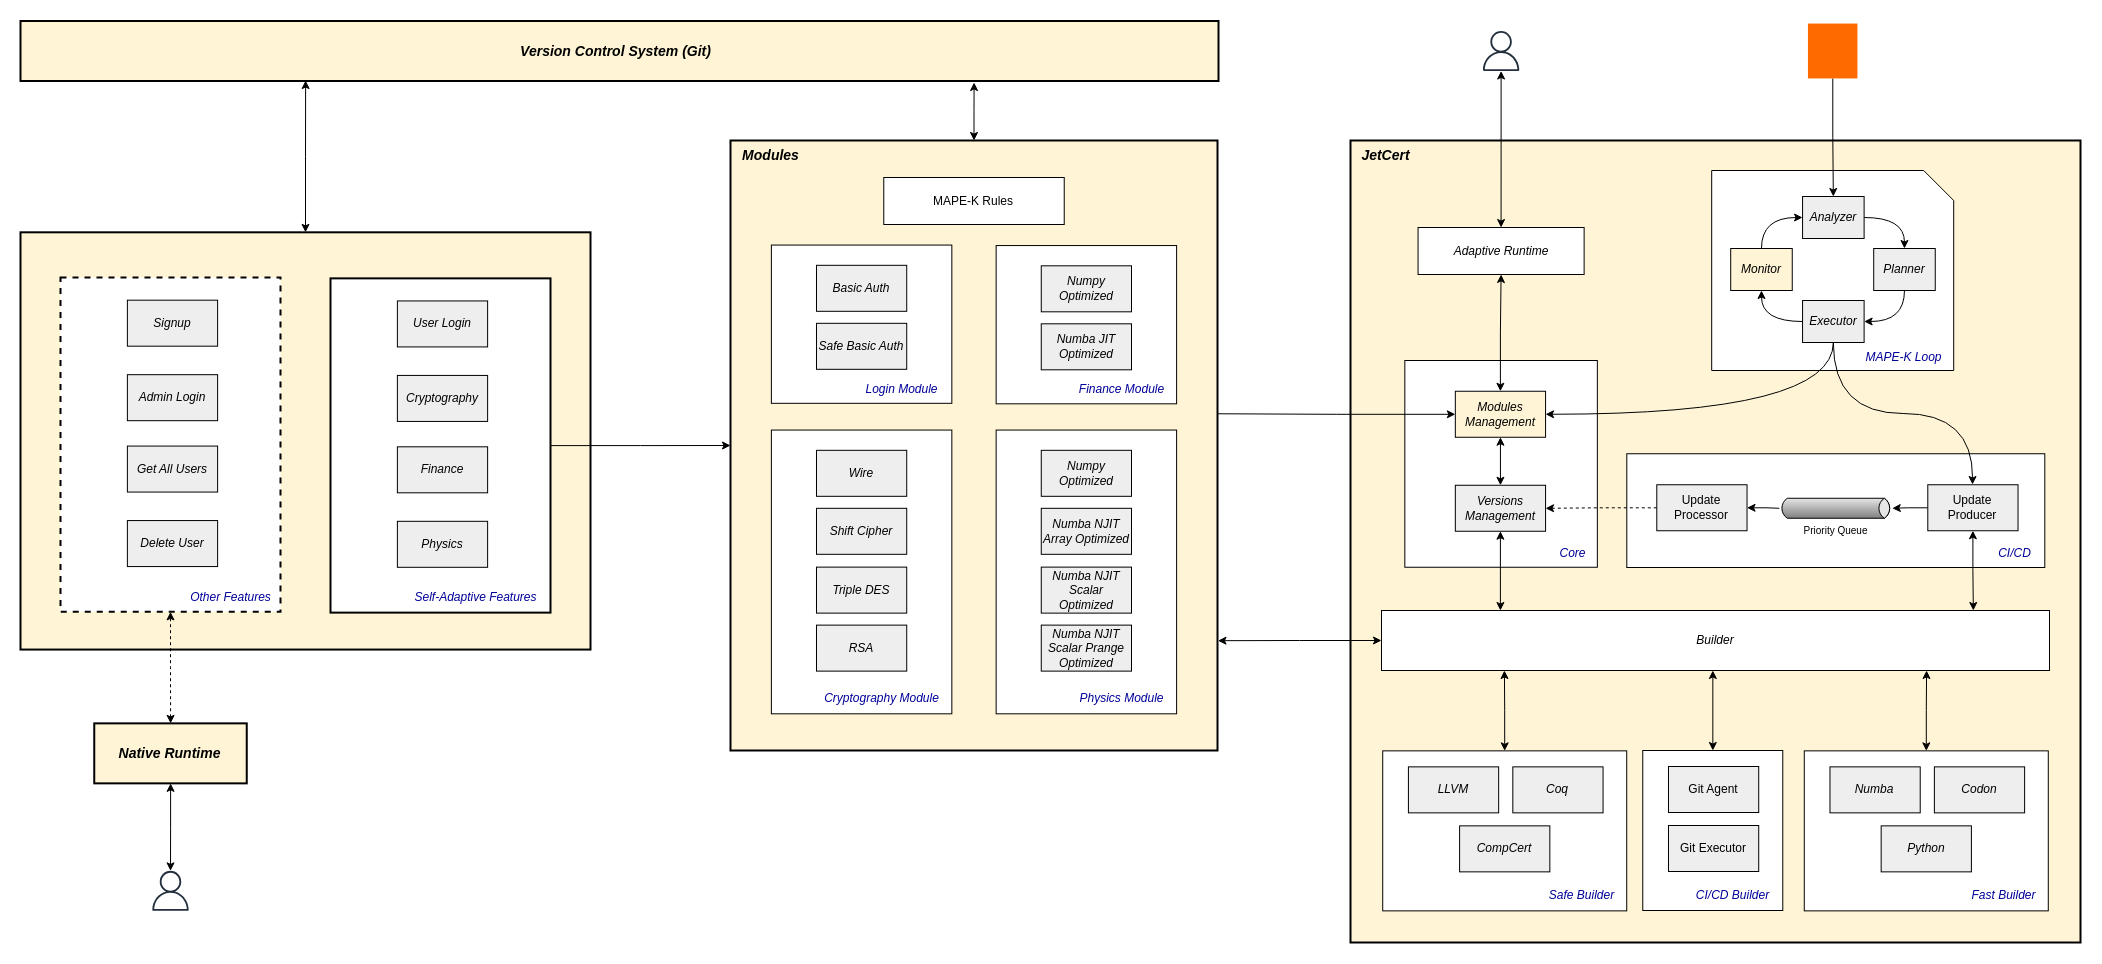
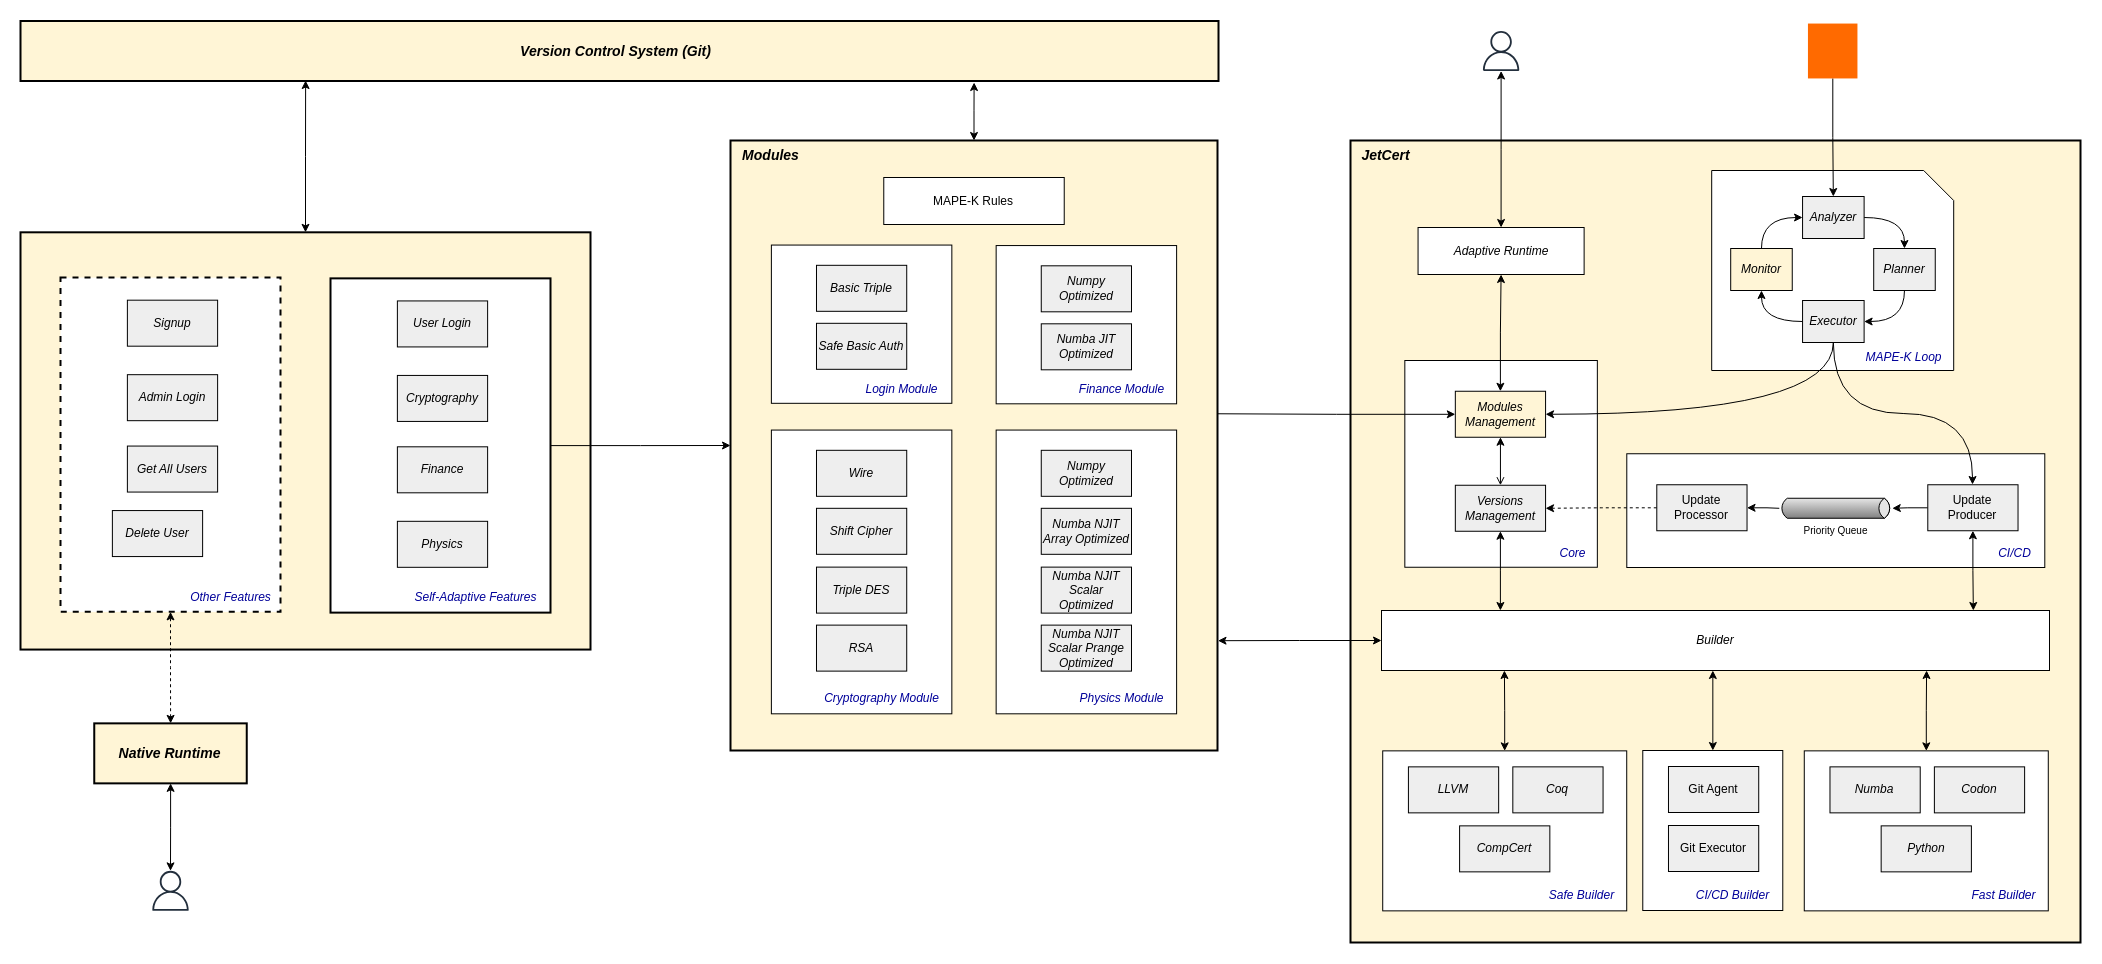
(862, 289) -> (862, 289)
(1500, 477) -> (1500, 478)
(173, 544) -> (158, 534)
